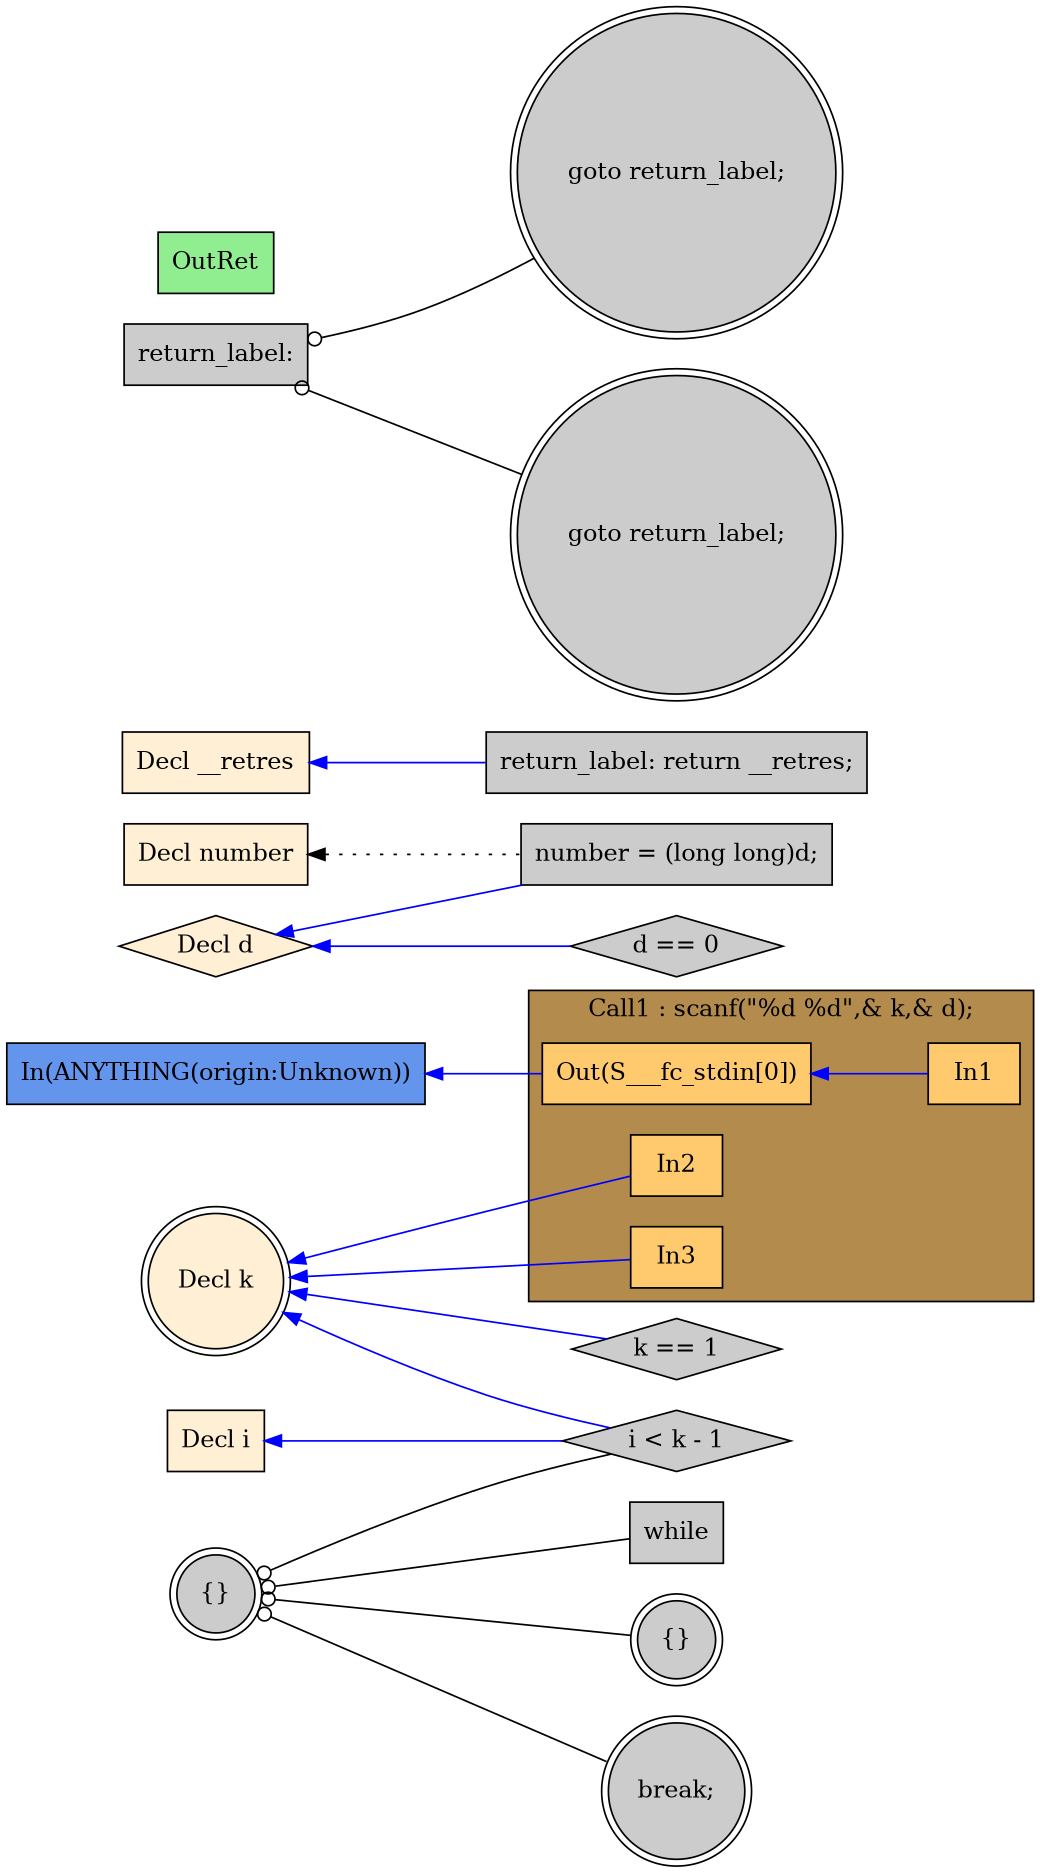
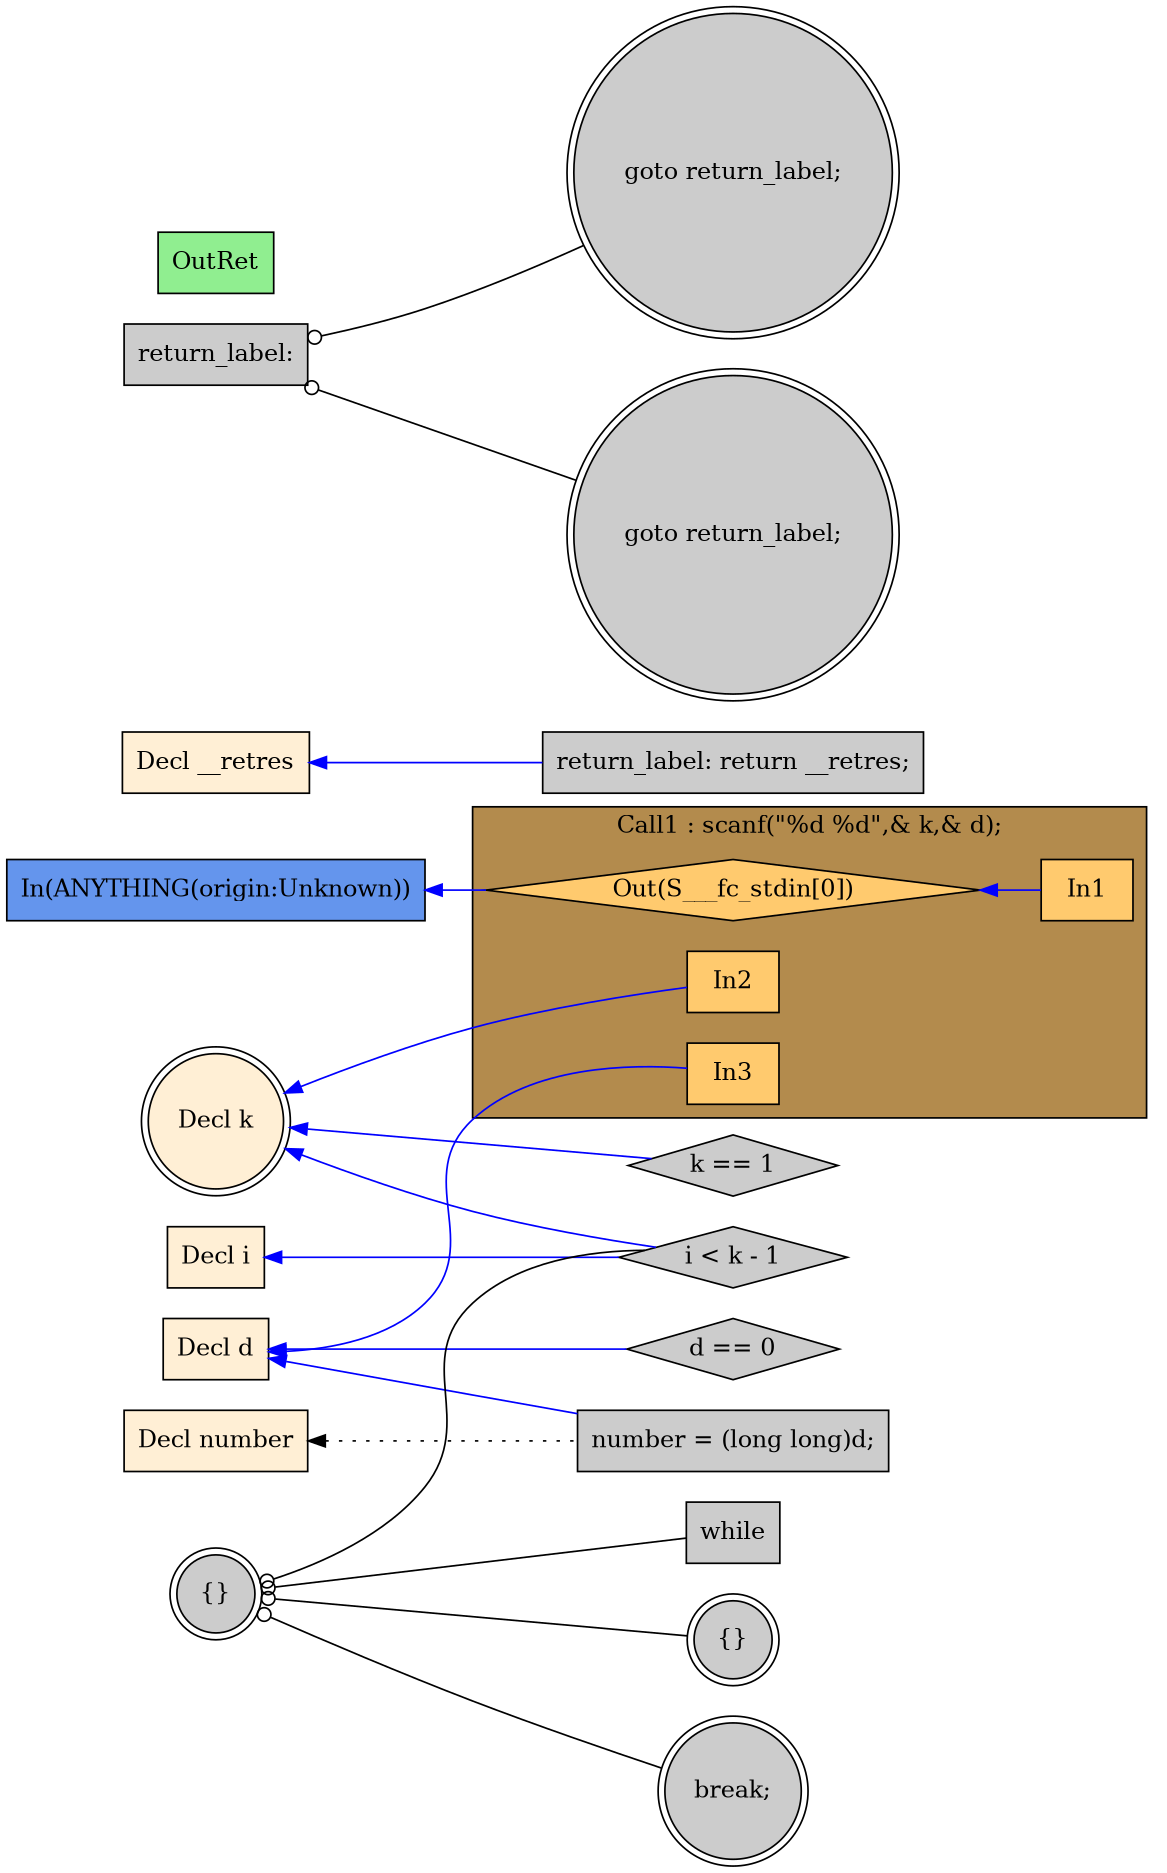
(216, 946) -> (216, 1349)
(677, 1074) -> (733, 890)
(469, 1268) -> (447, 1173)
